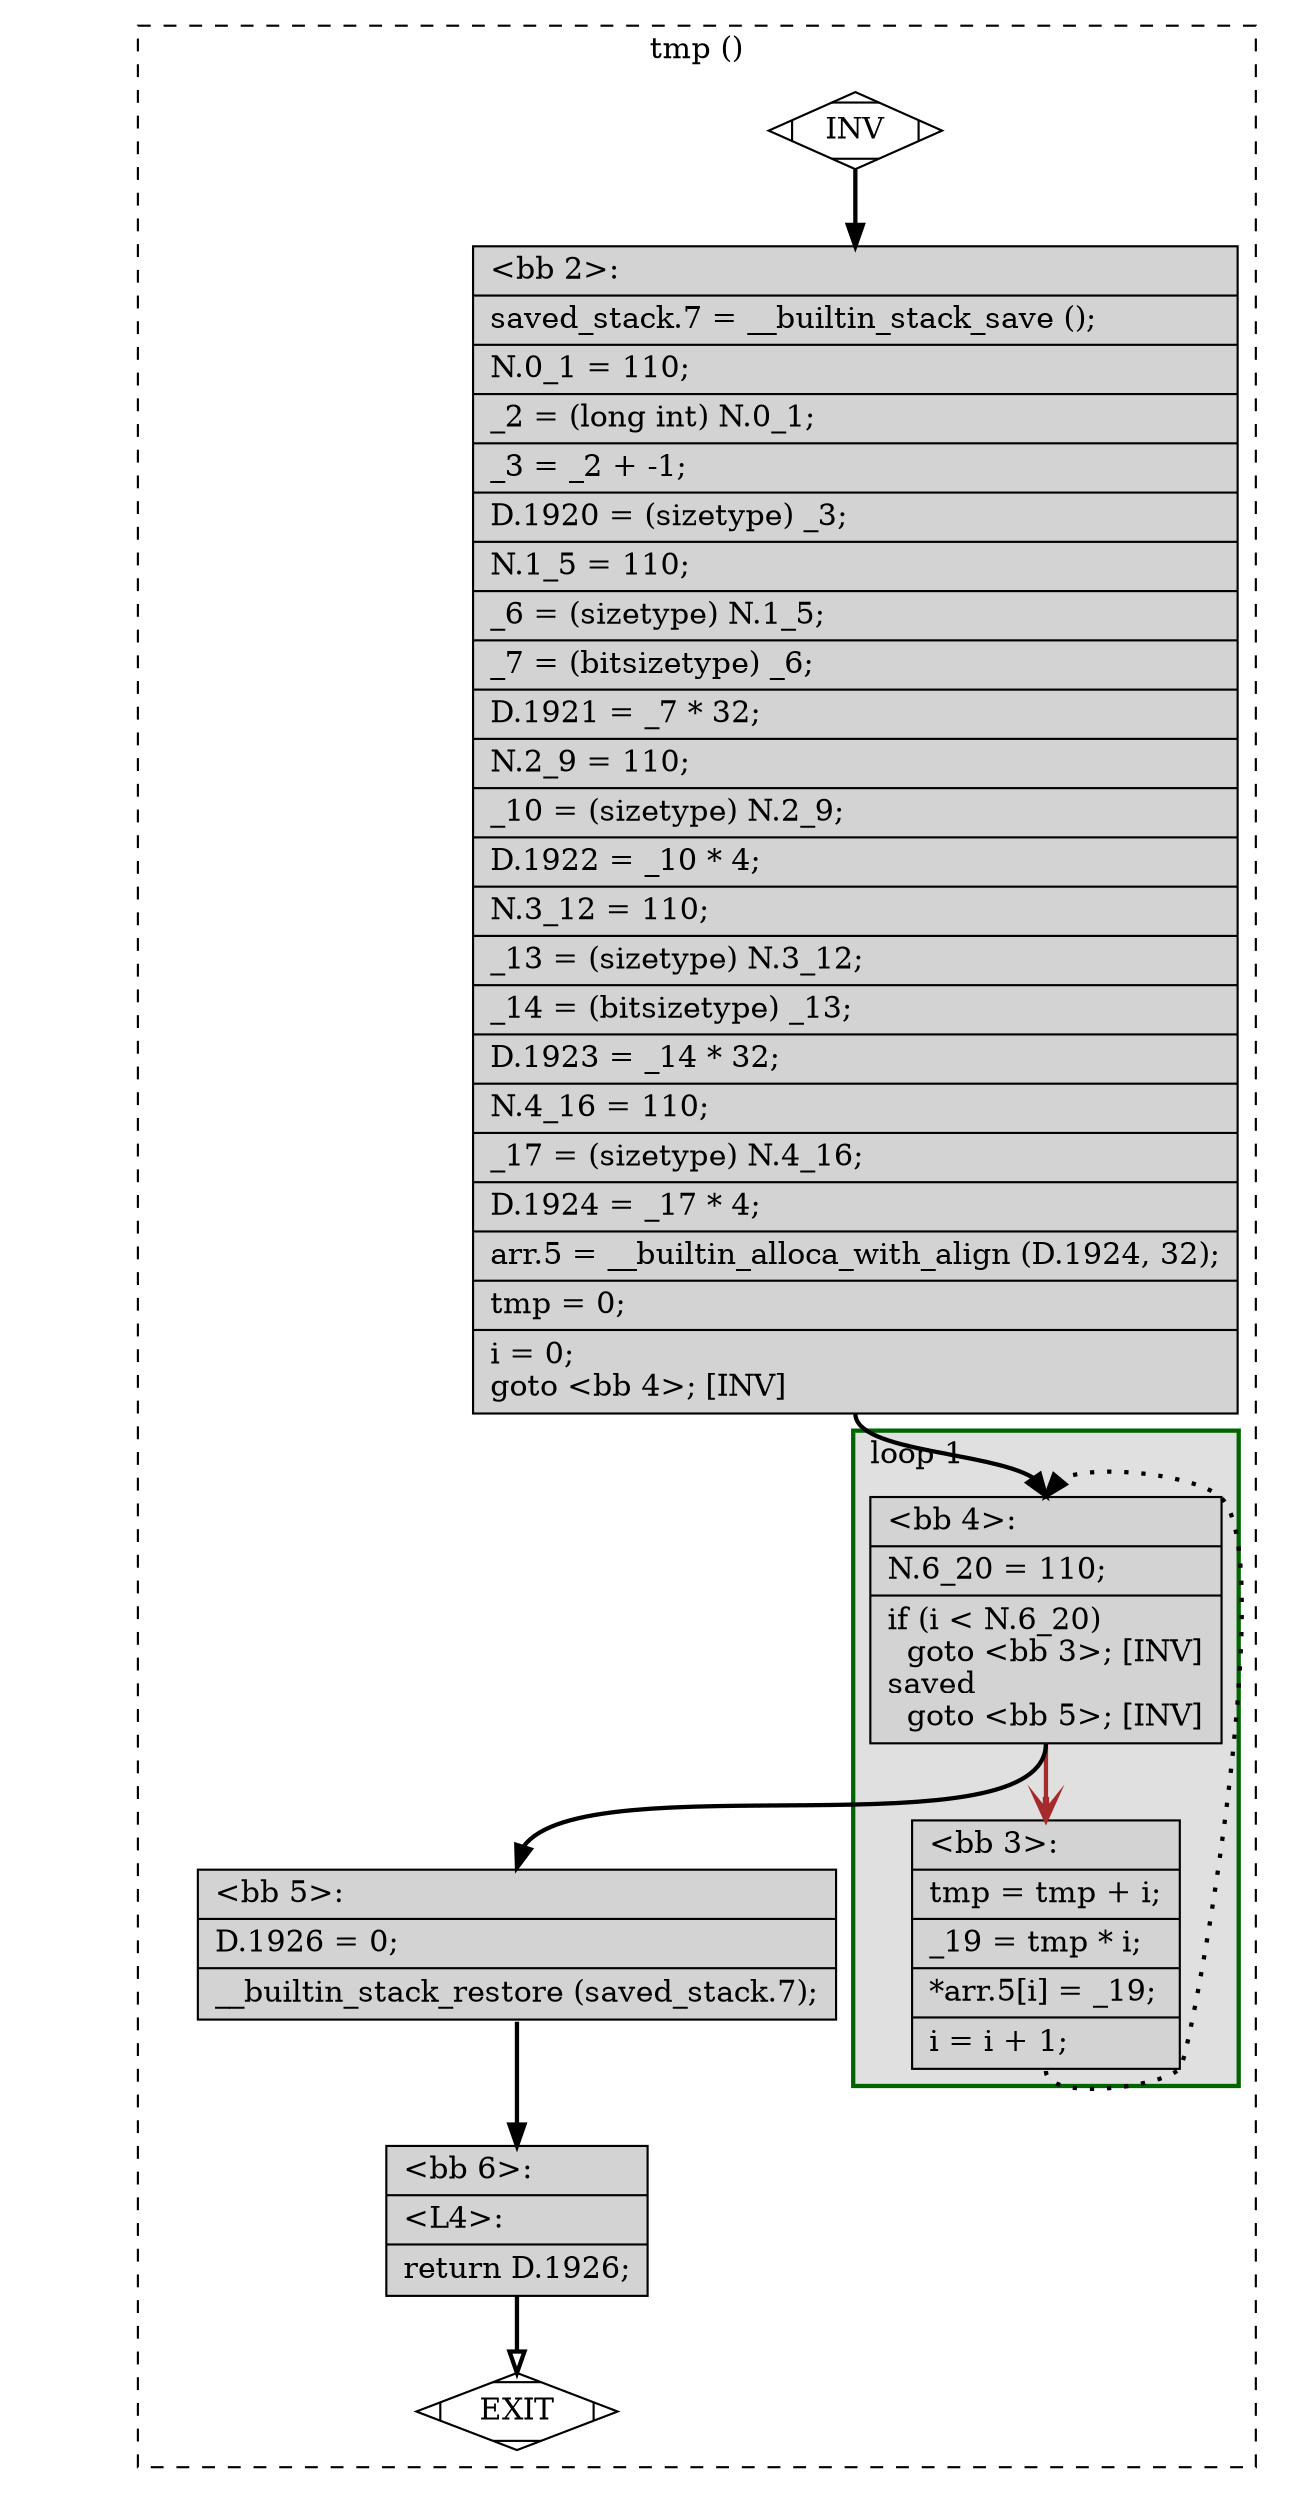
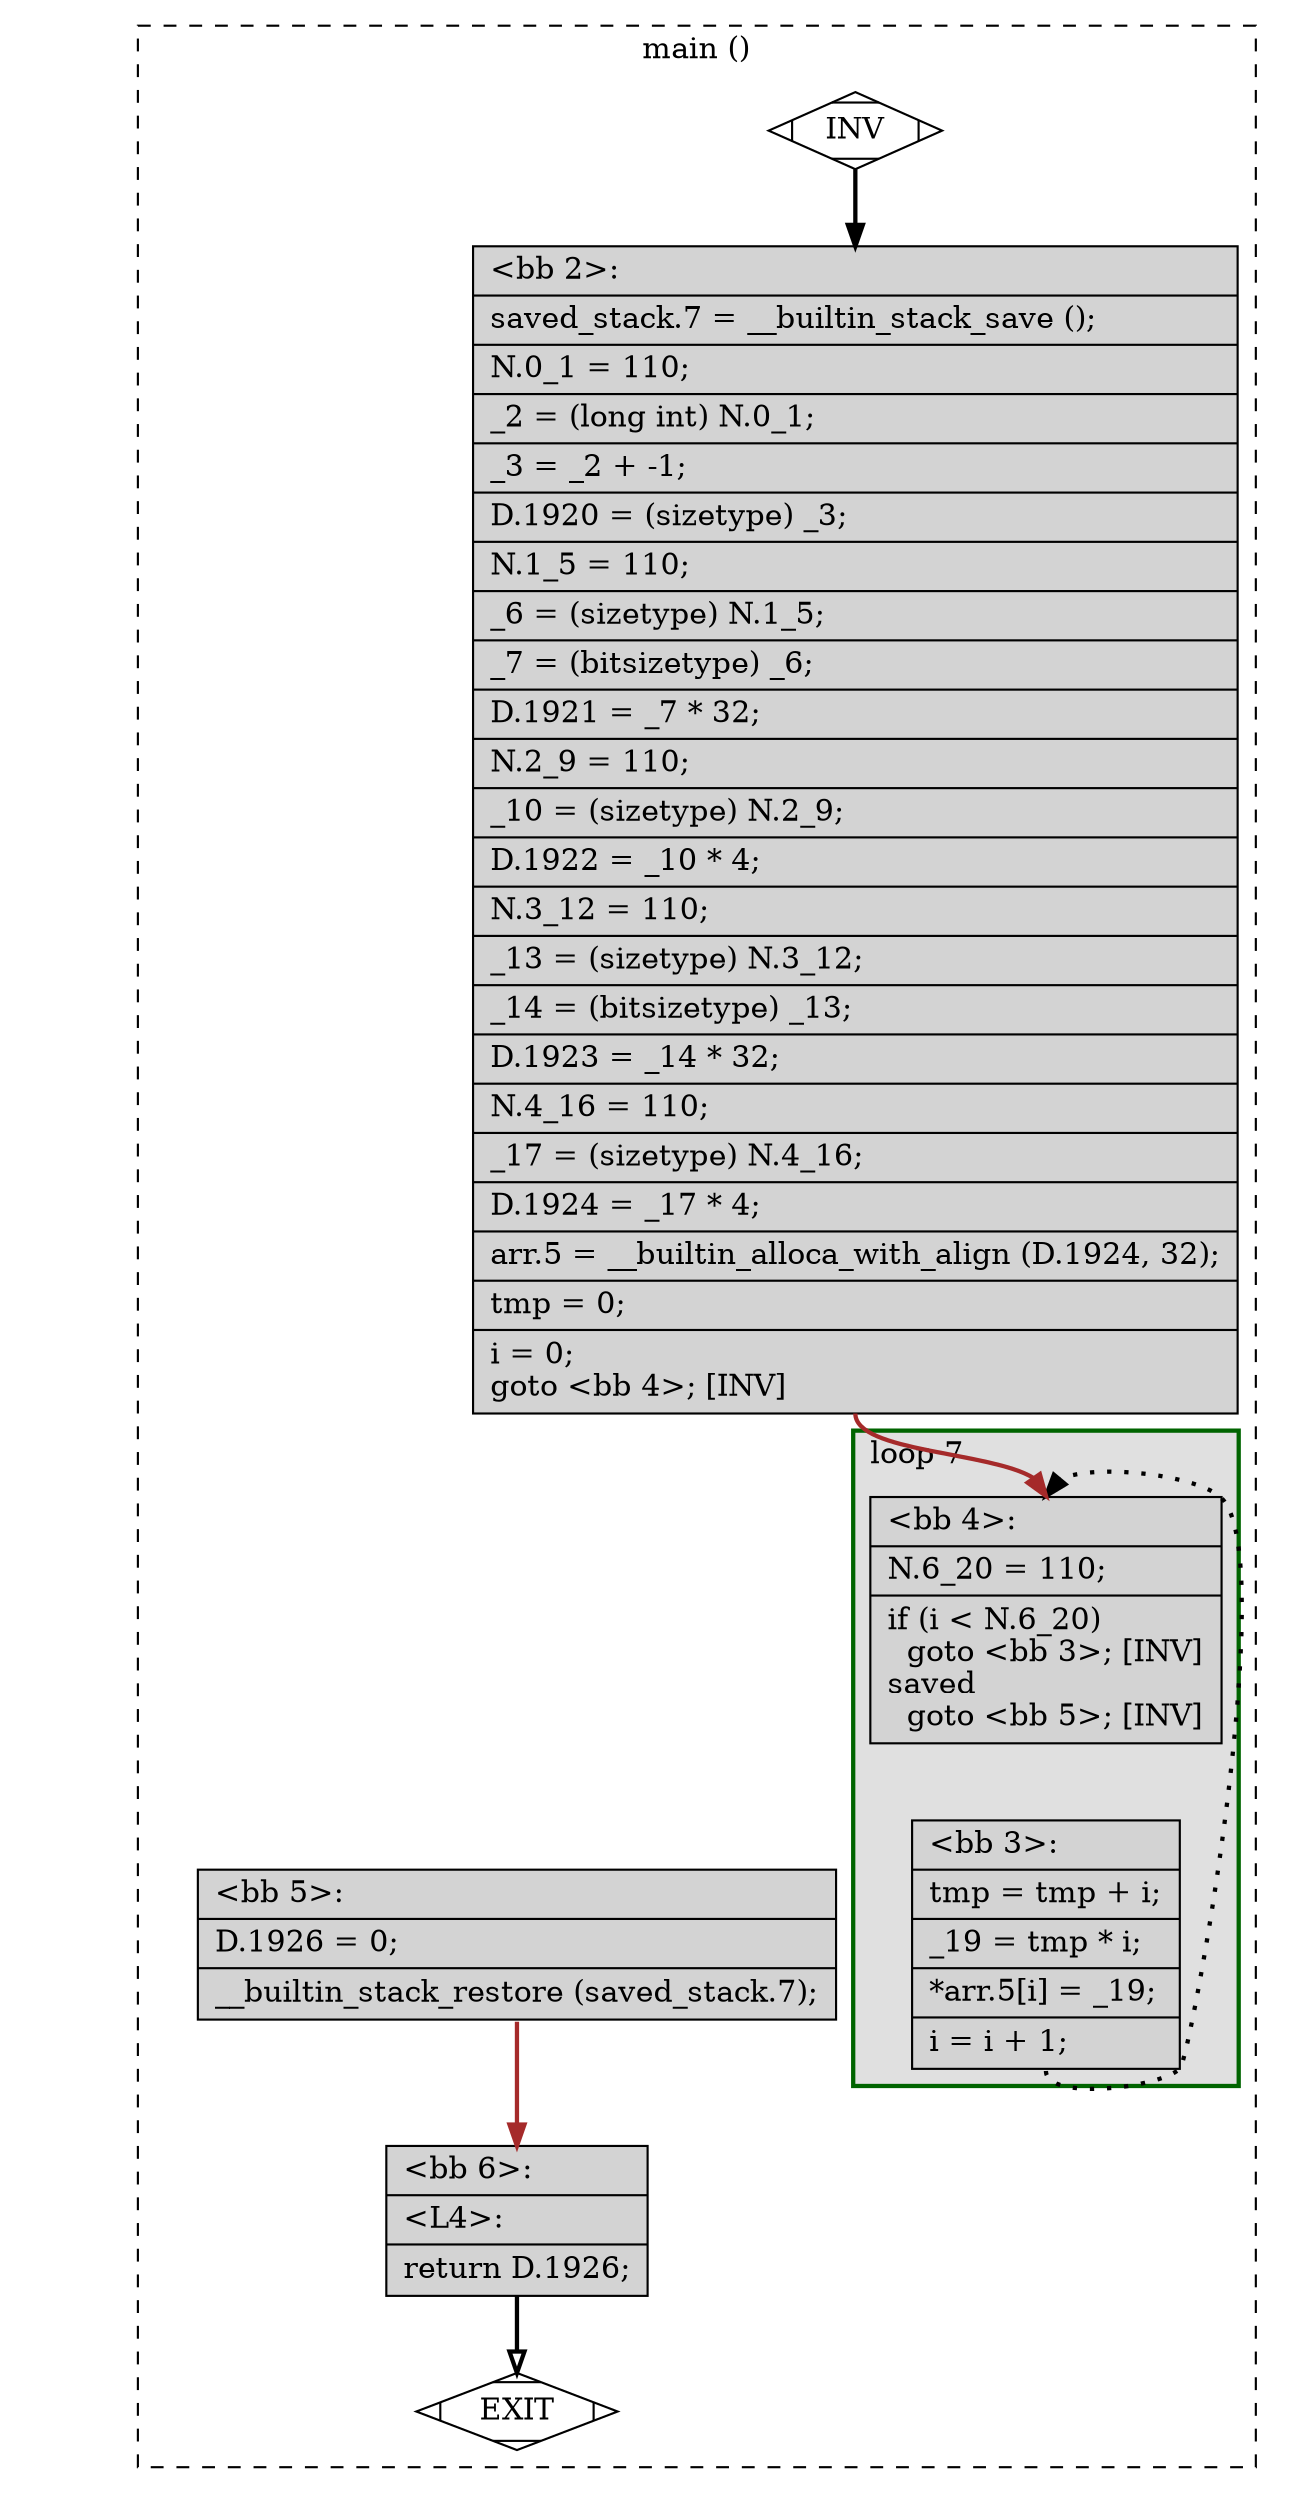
(697, 50) -> (697, 50)
(940, 1453) -> (940, 1453)
(917, 1455) -> (917, 1455)
(1046, 1771) -> none
(792, 1805) -> none
(517, 2073) -> (517, 2073)
